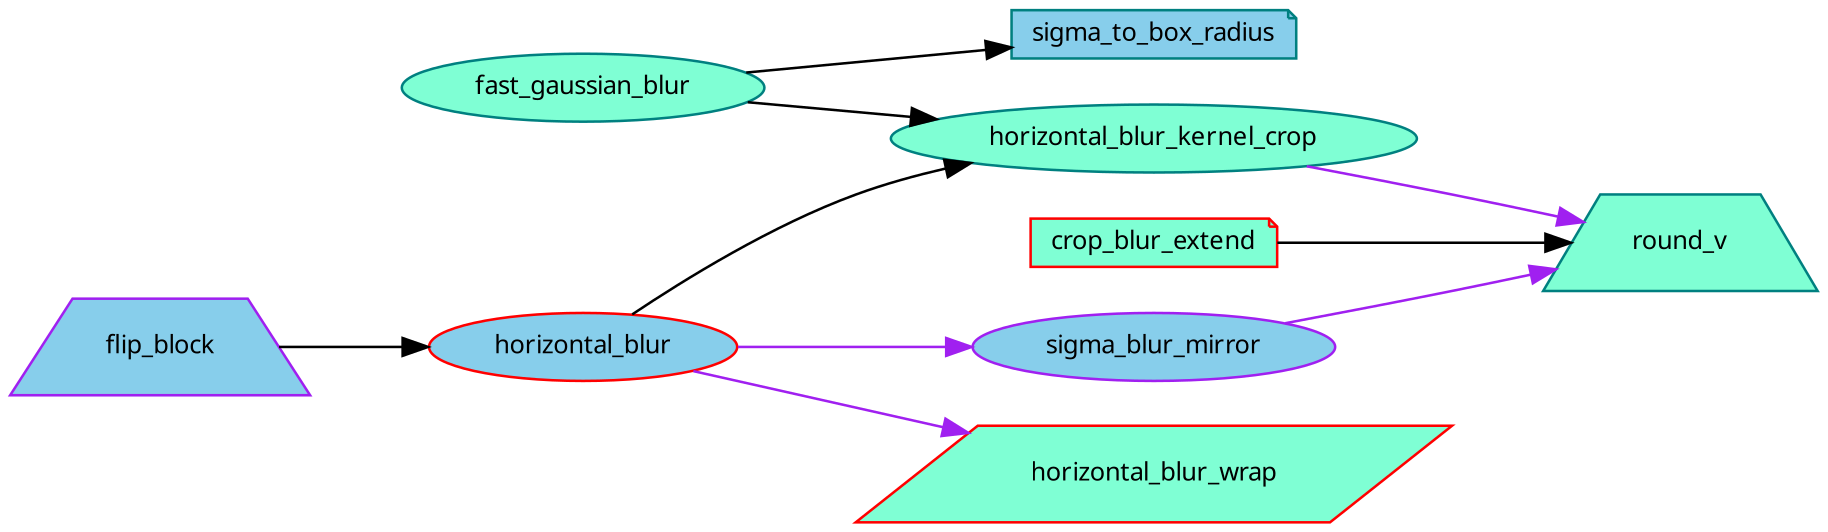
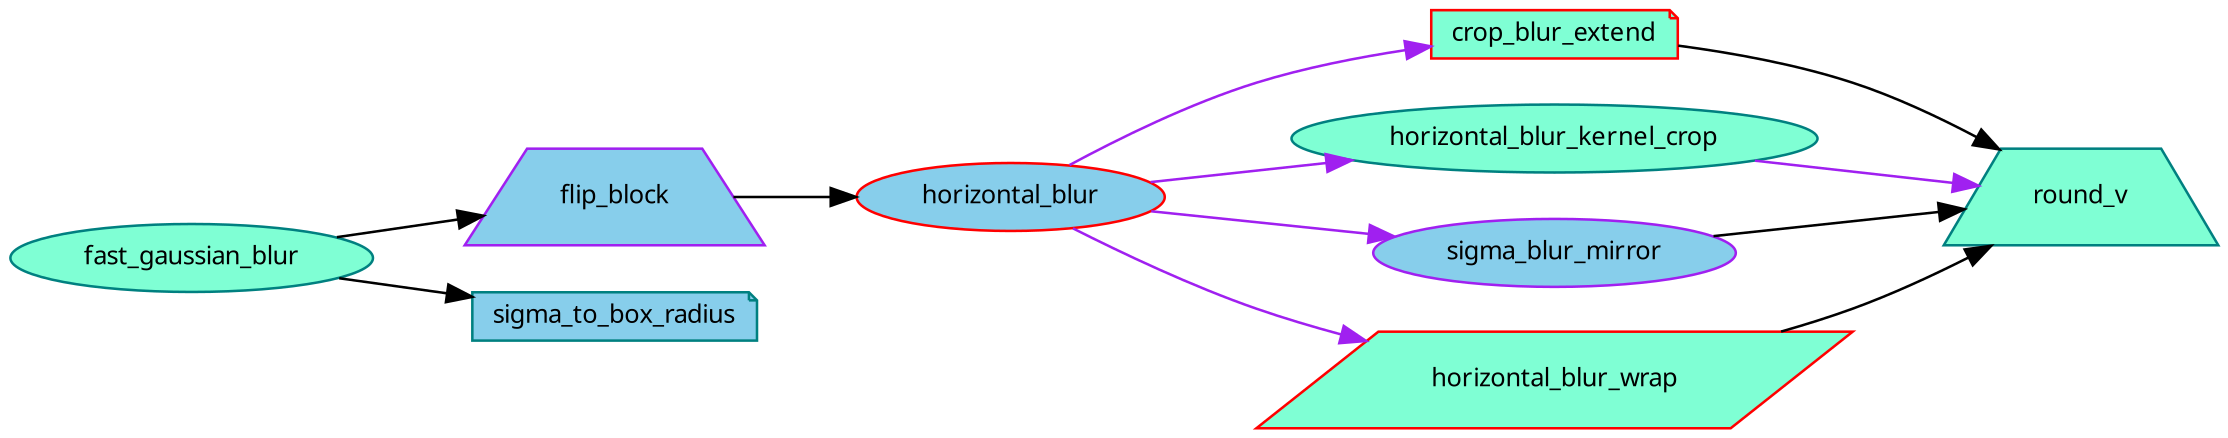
none -> (1232, 91)
(829, 110) -> (397, 228)
(782, 227) -> (1239, 173)
none -> (1877, 299)
(1408, 300) -> (1826, 224)
